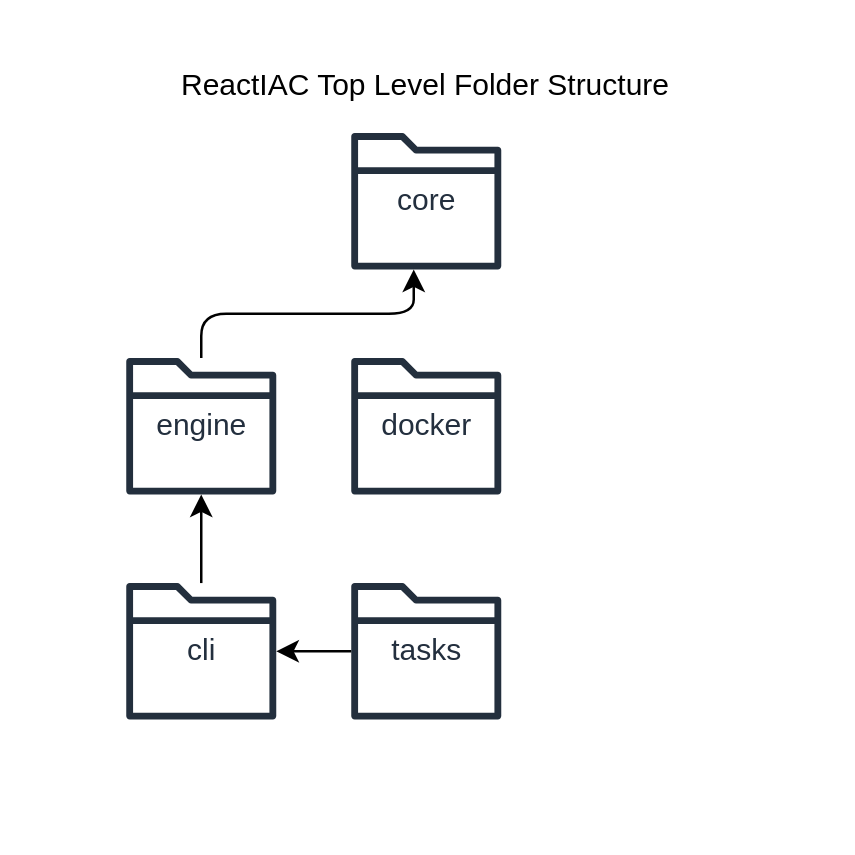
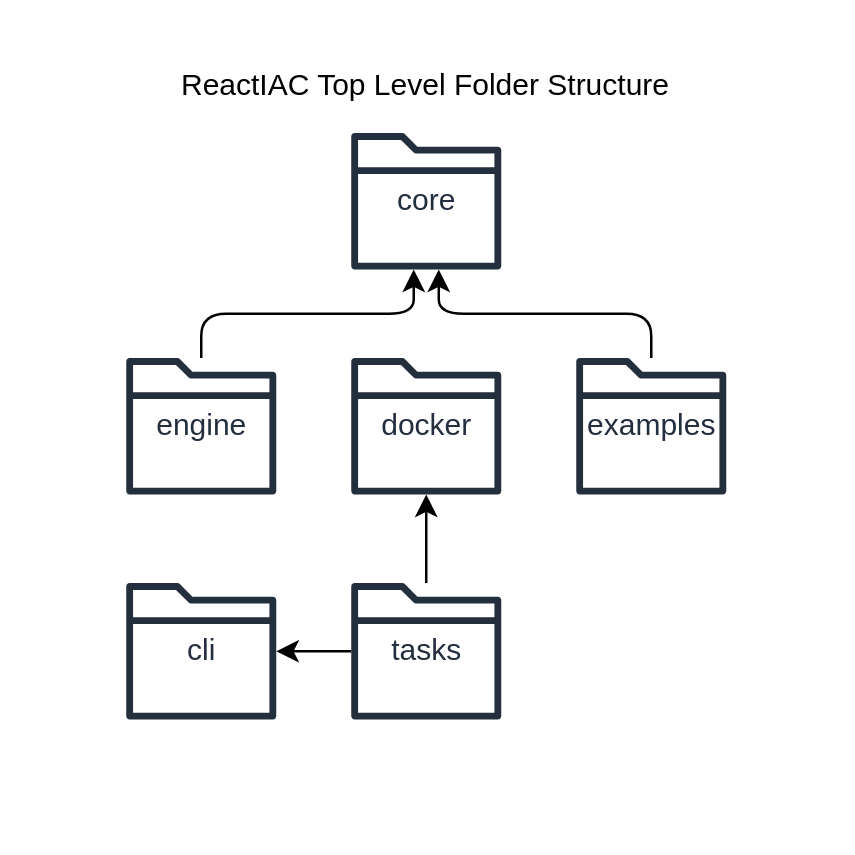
none -> (552, 314)
none -> (651, 426)
(201, 548) -> none
none -> (426, 548)
